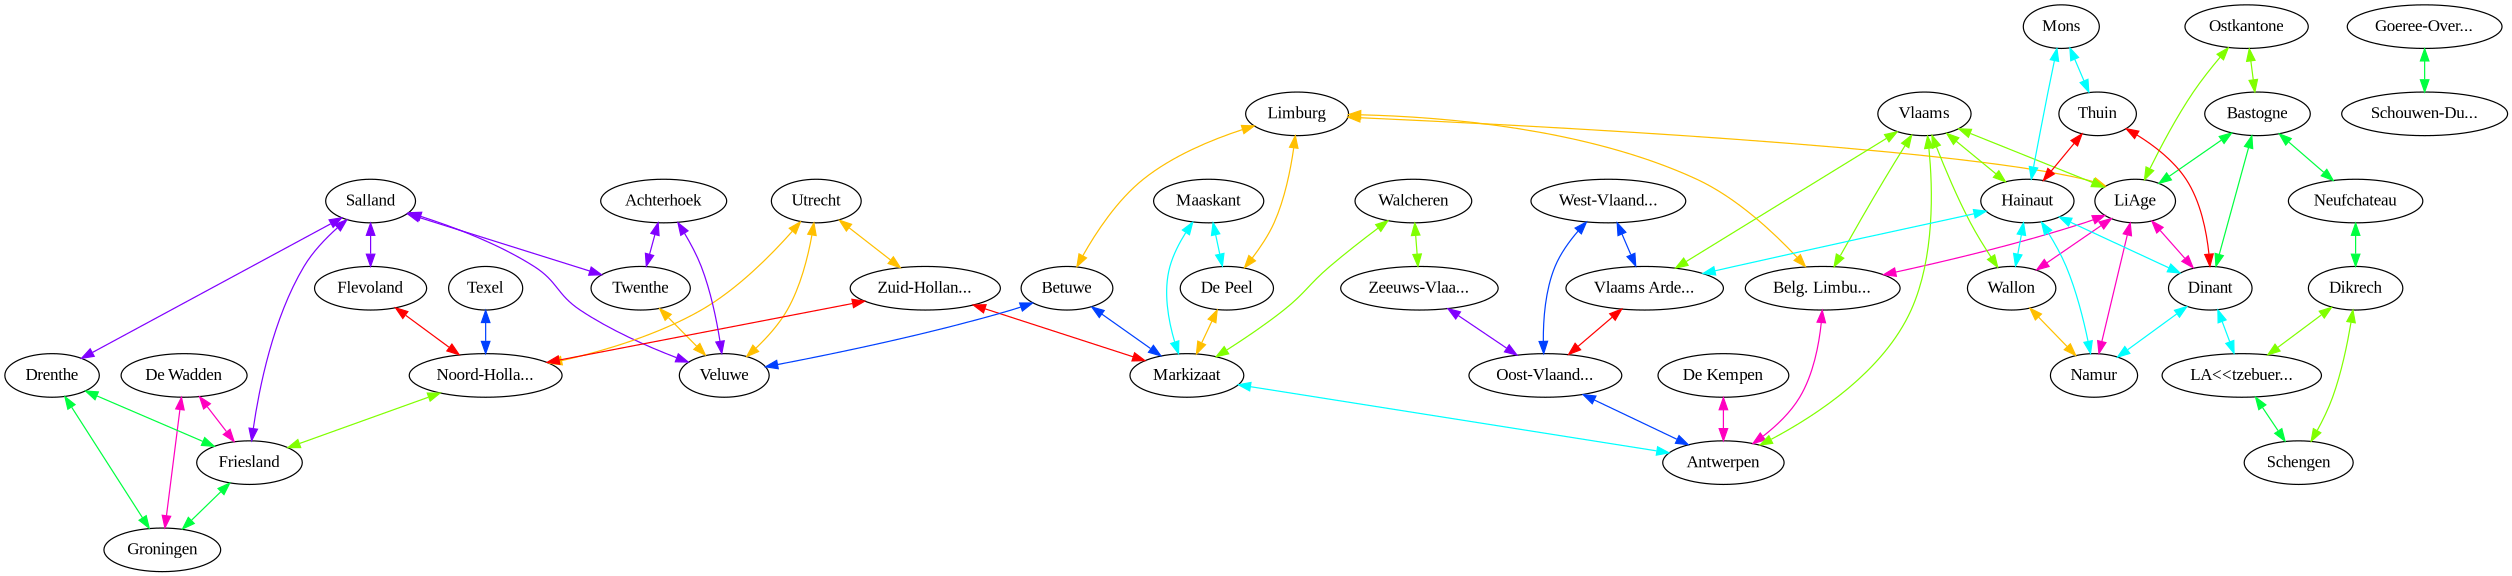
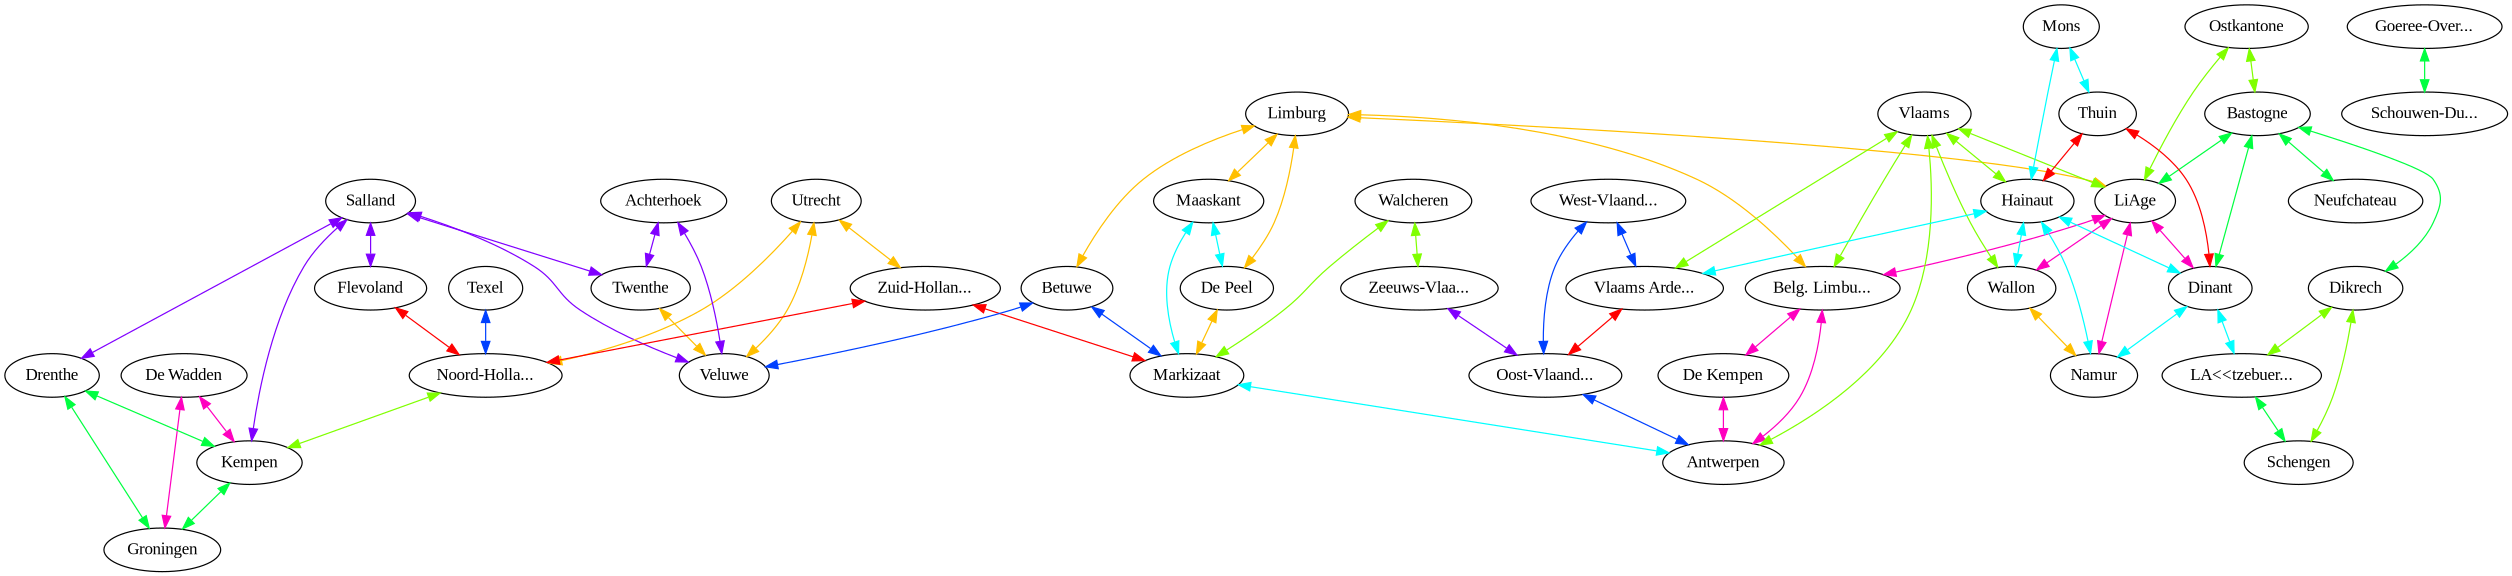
none -> (1253, 157)
(2356, 245) -> (2421, 171)
none -> (1773, 332)
(249, 463) -> (249, 463)
